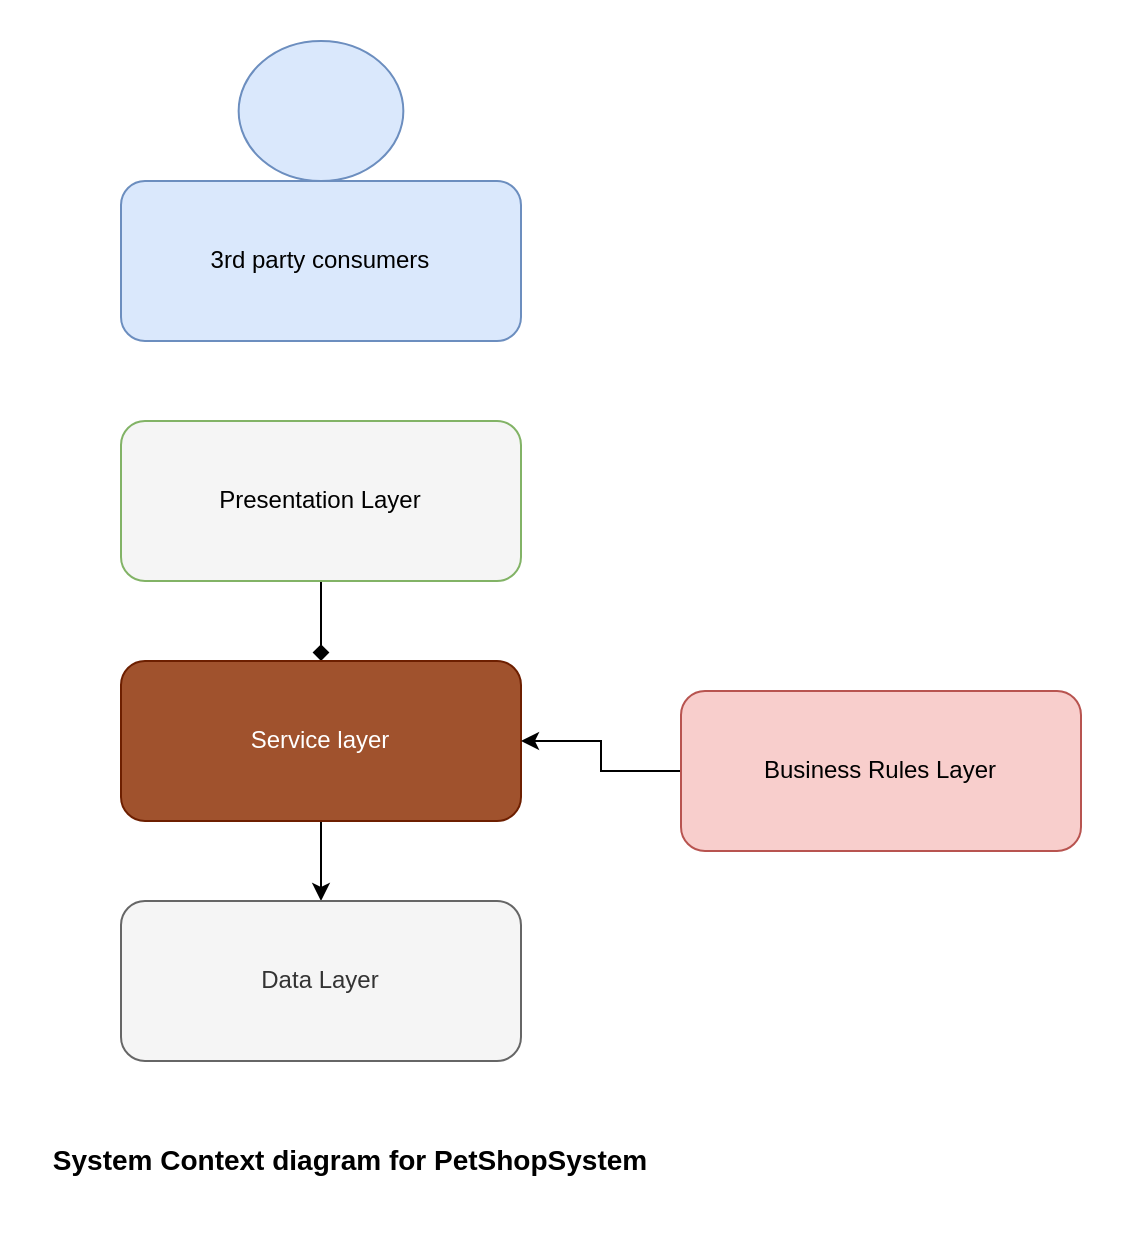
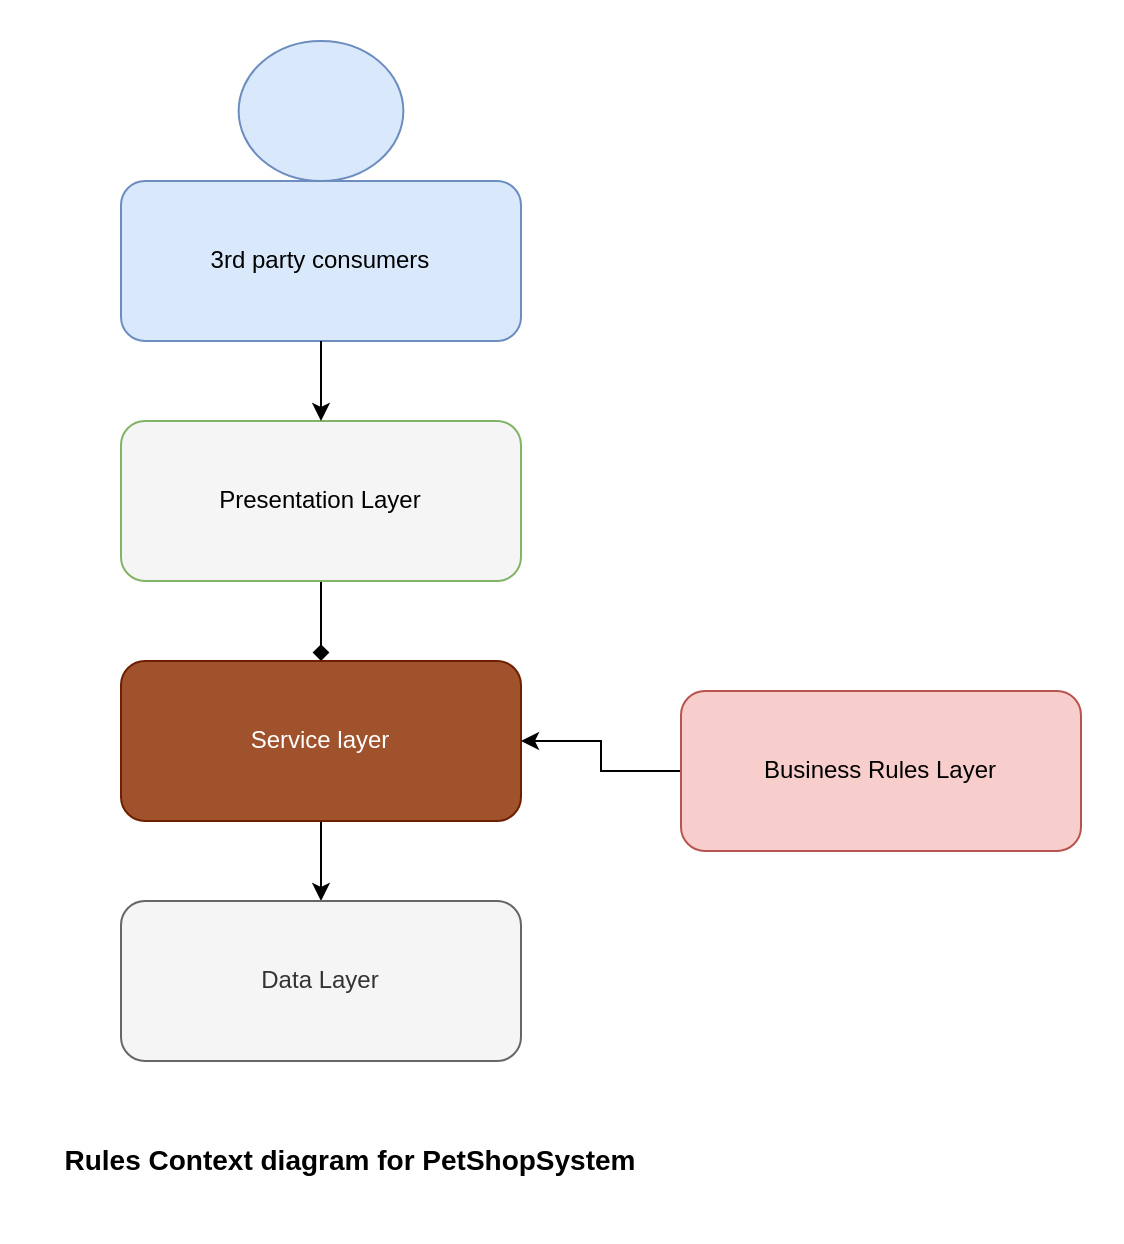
none -> (321, 374)
(351, 1161) -> (351, 1161)
